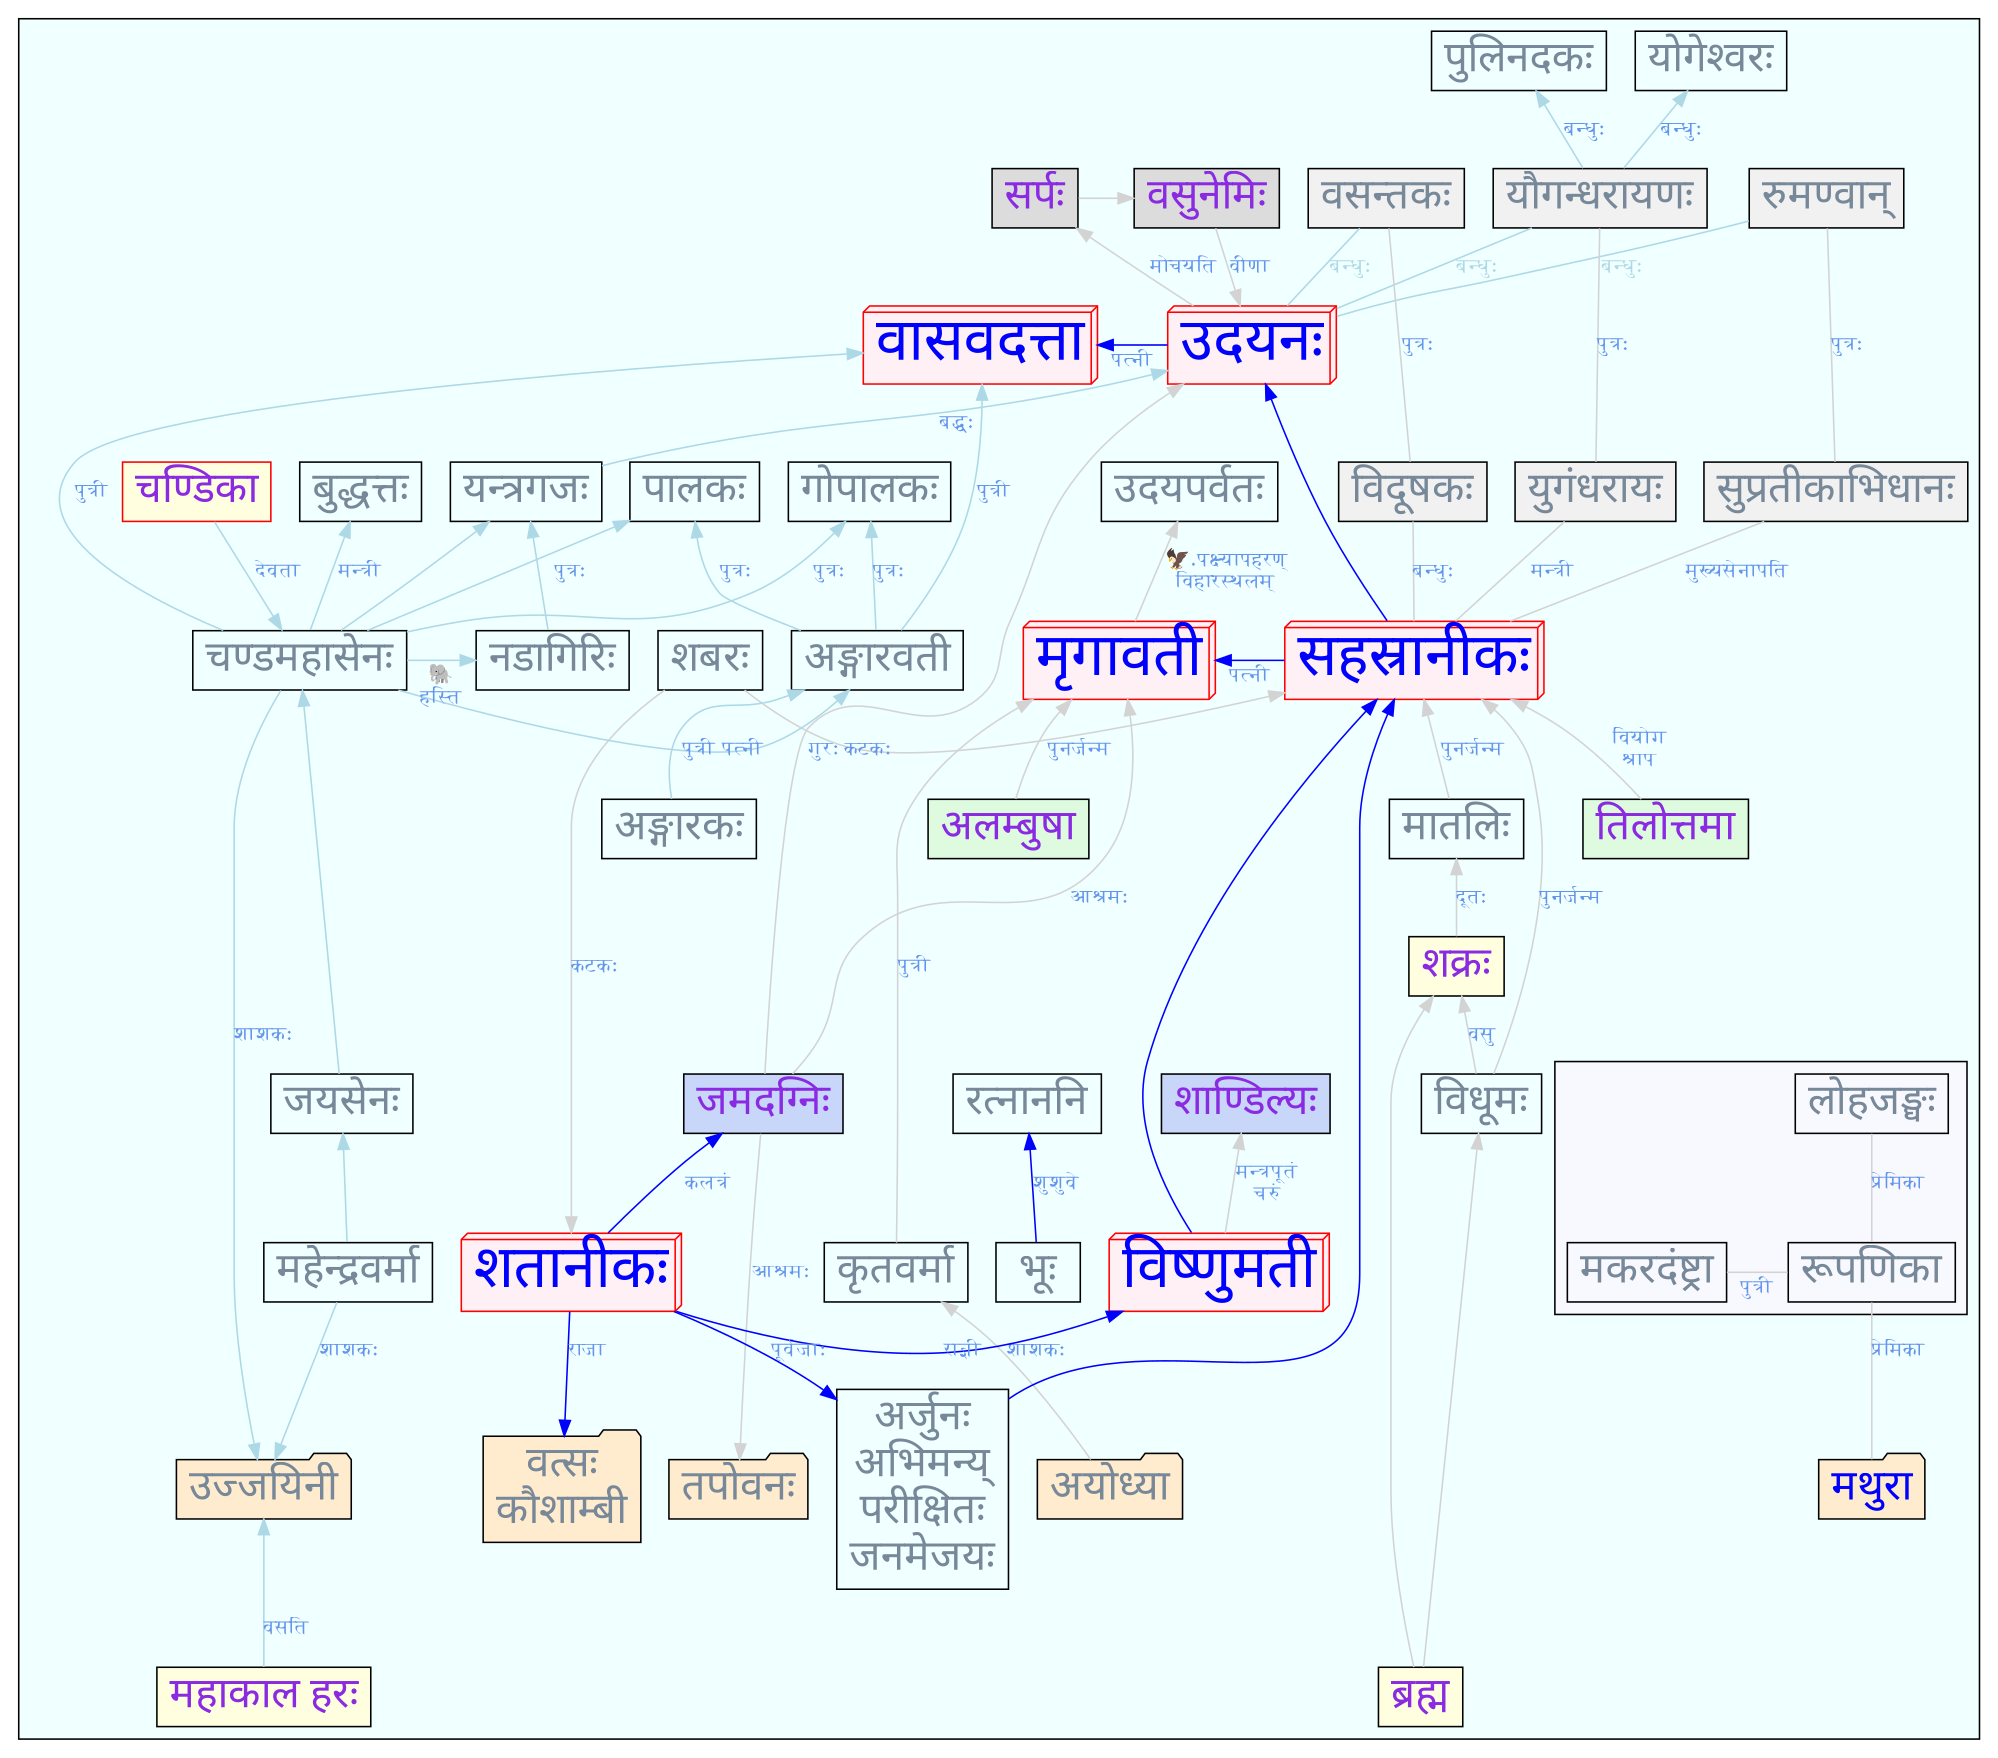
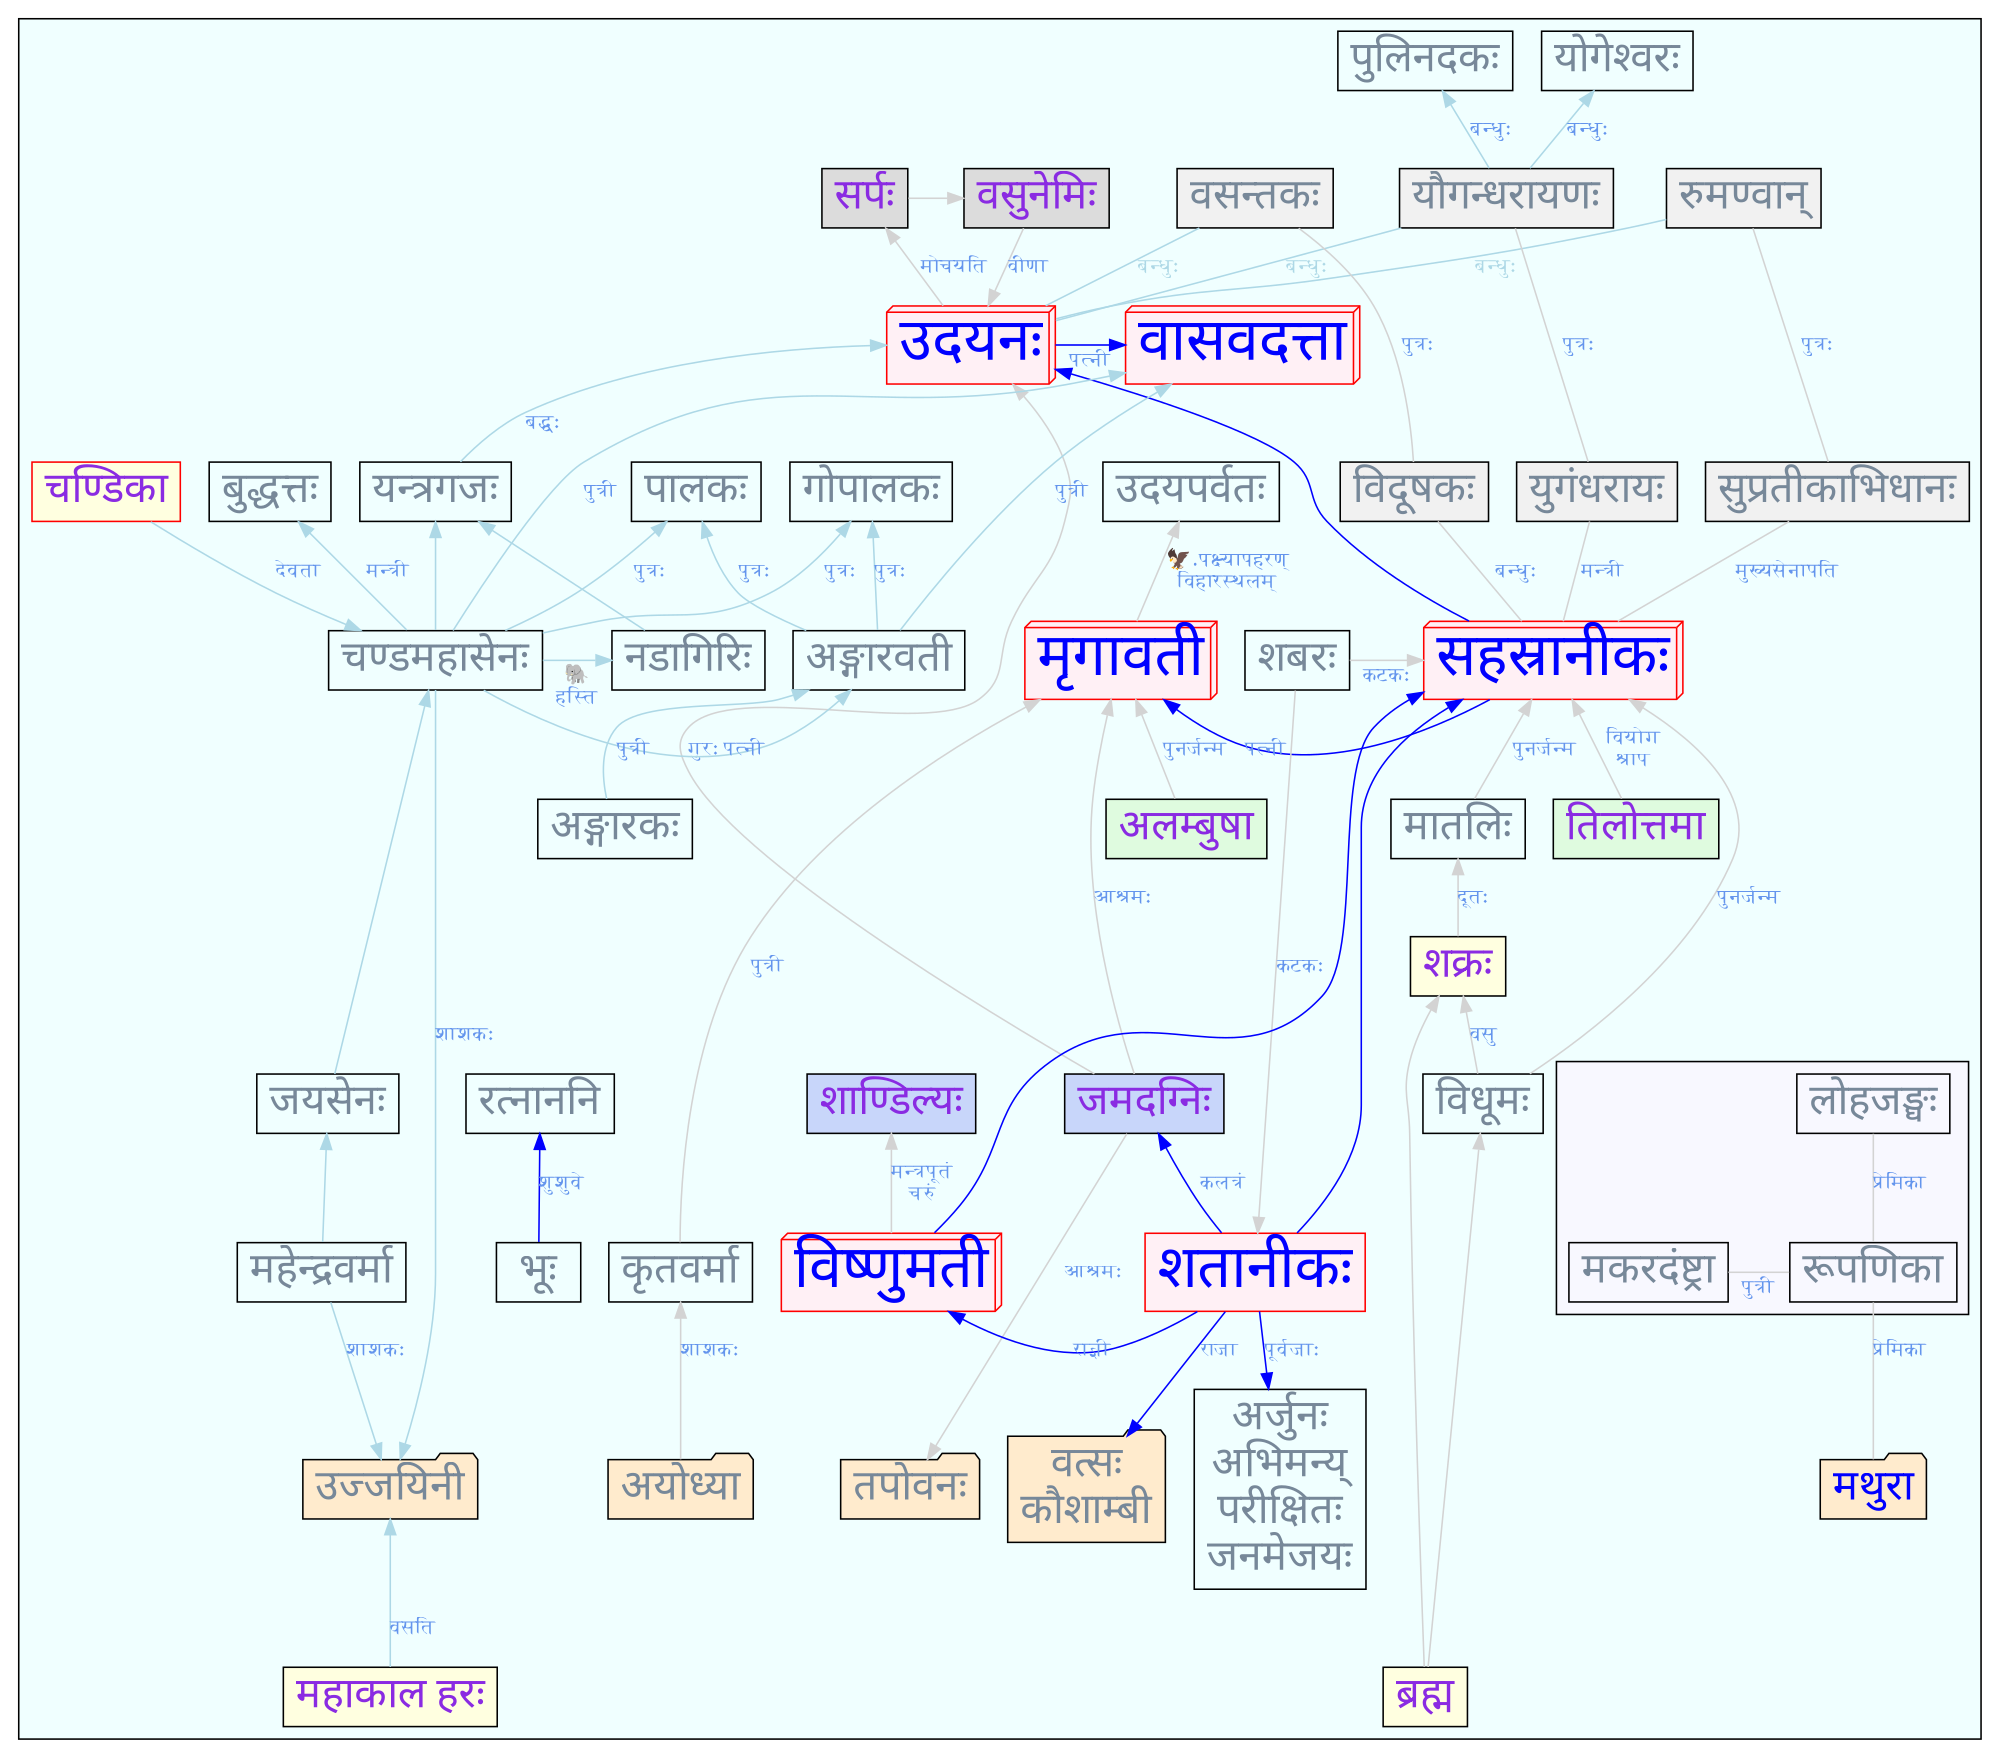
(1360, 1197) -> (1361, 962)
(571, 1272) -> (1255, 1272)
